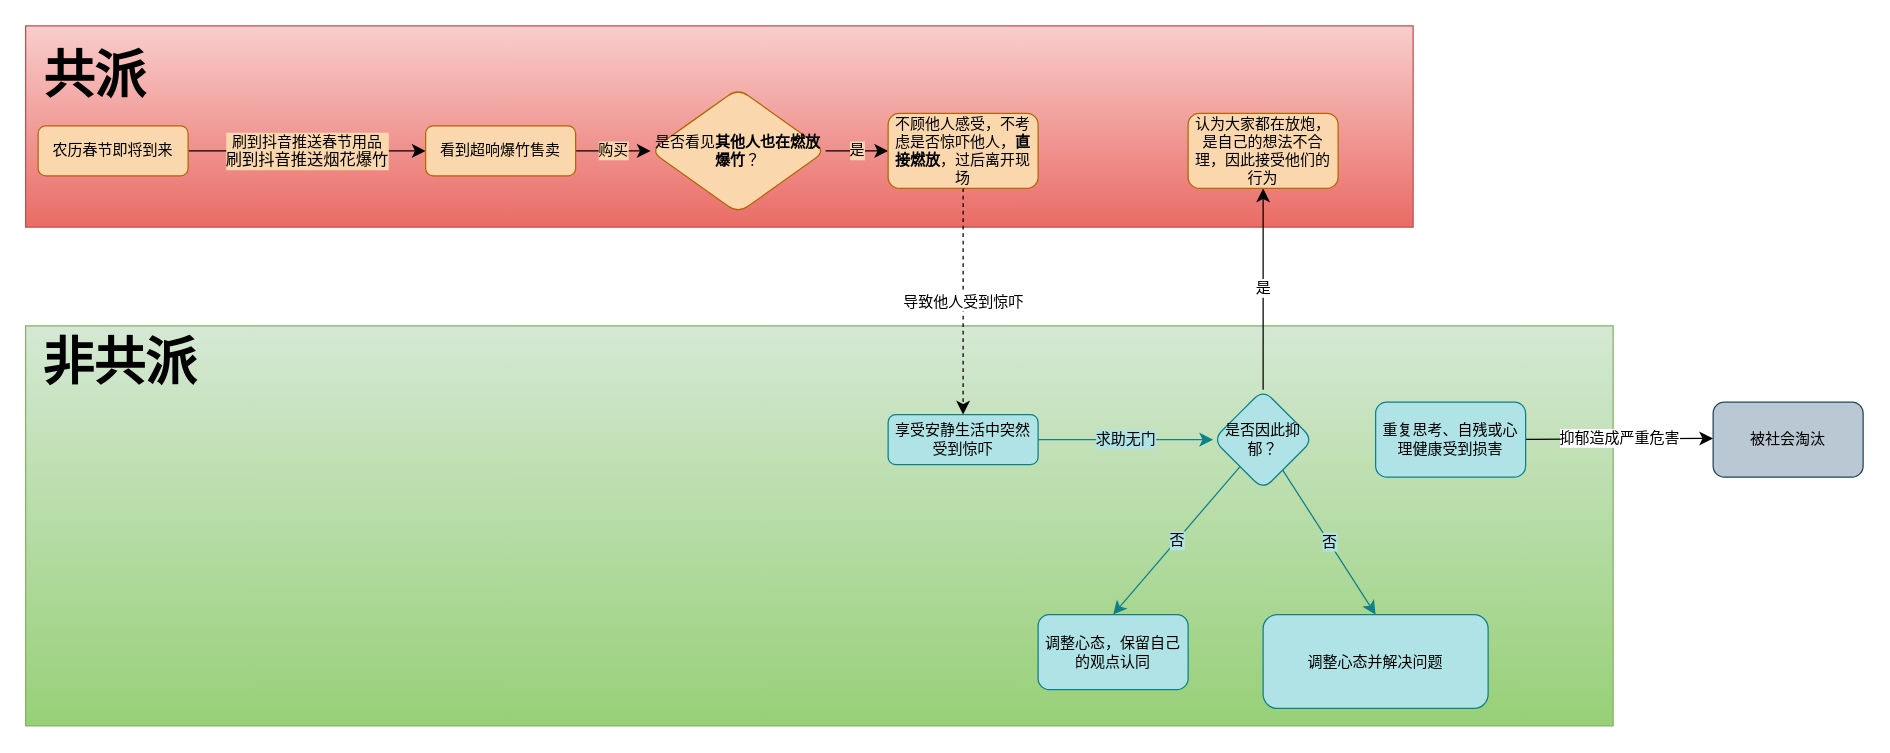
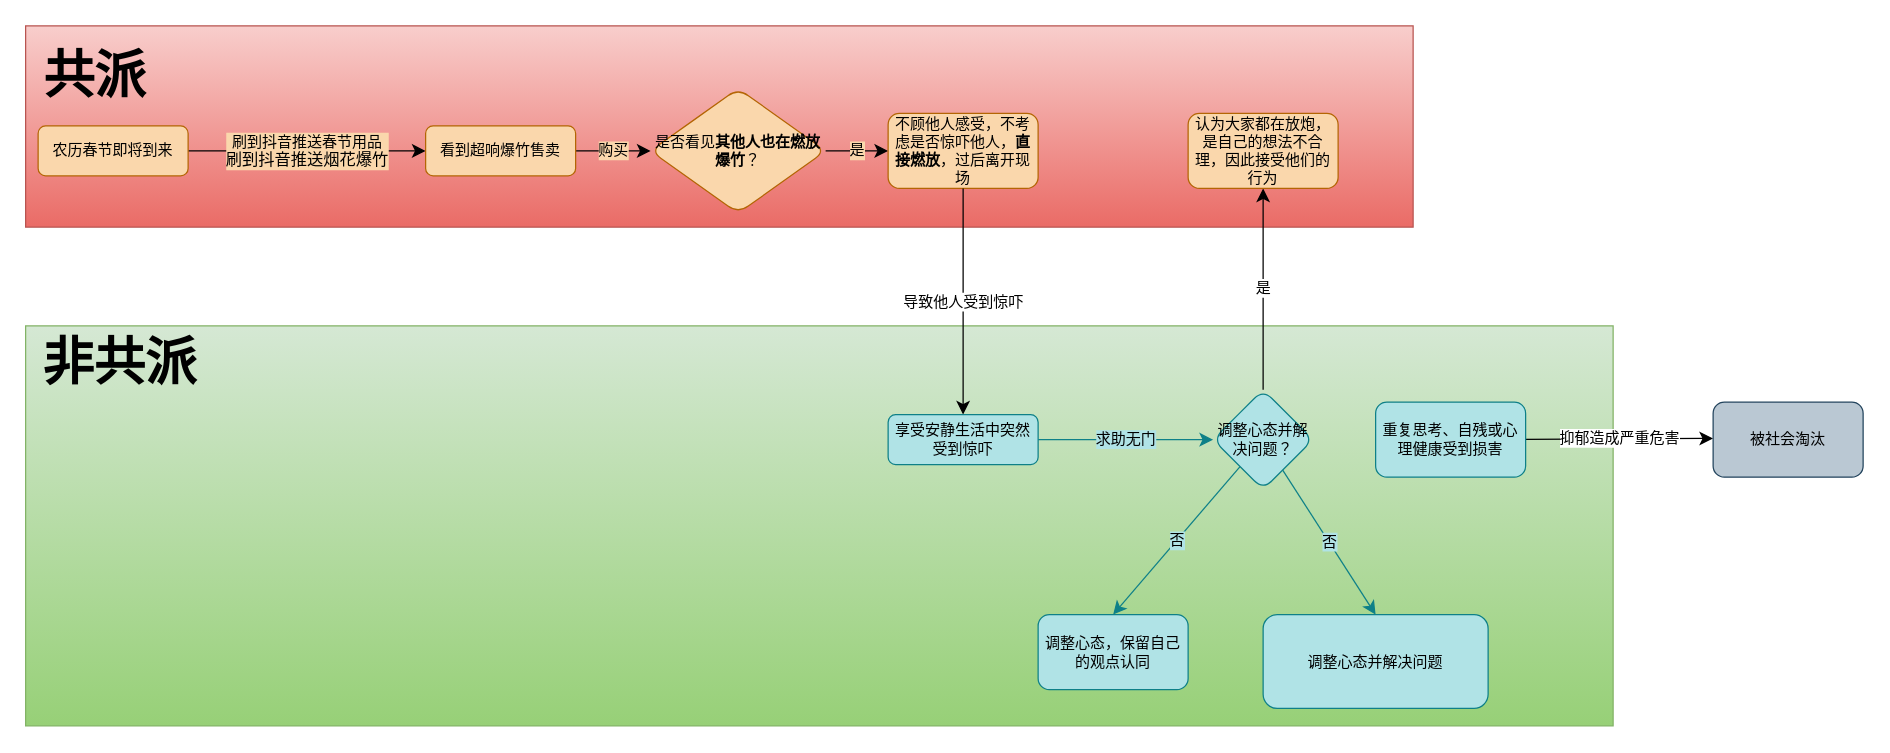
(963, 242) -> (963, 242)
(1263, 439) -> (1263, 439)
